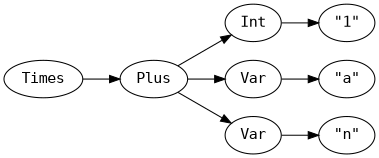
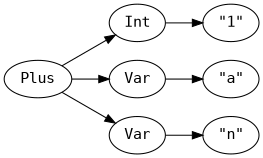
(43, 79) -> none
